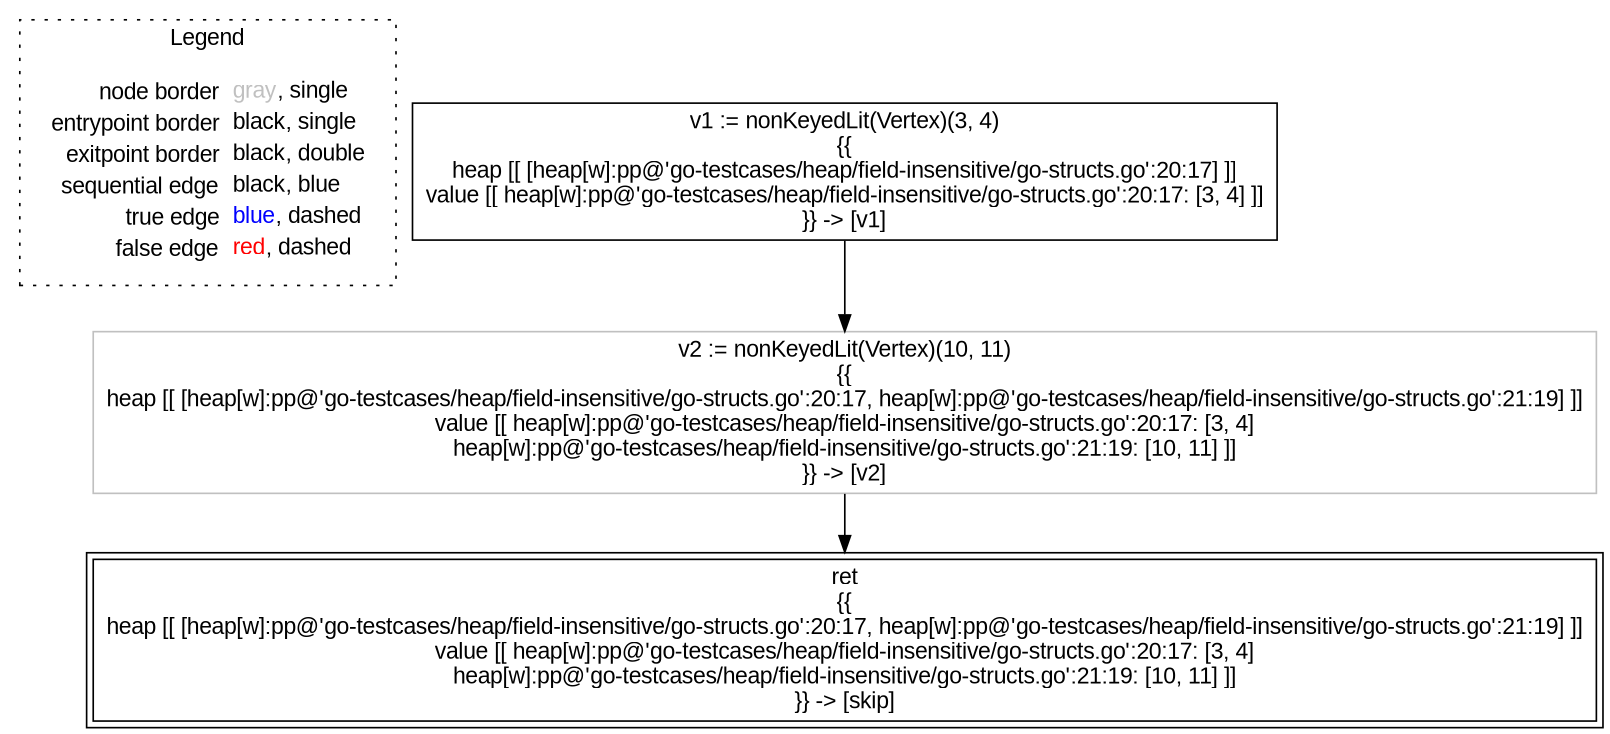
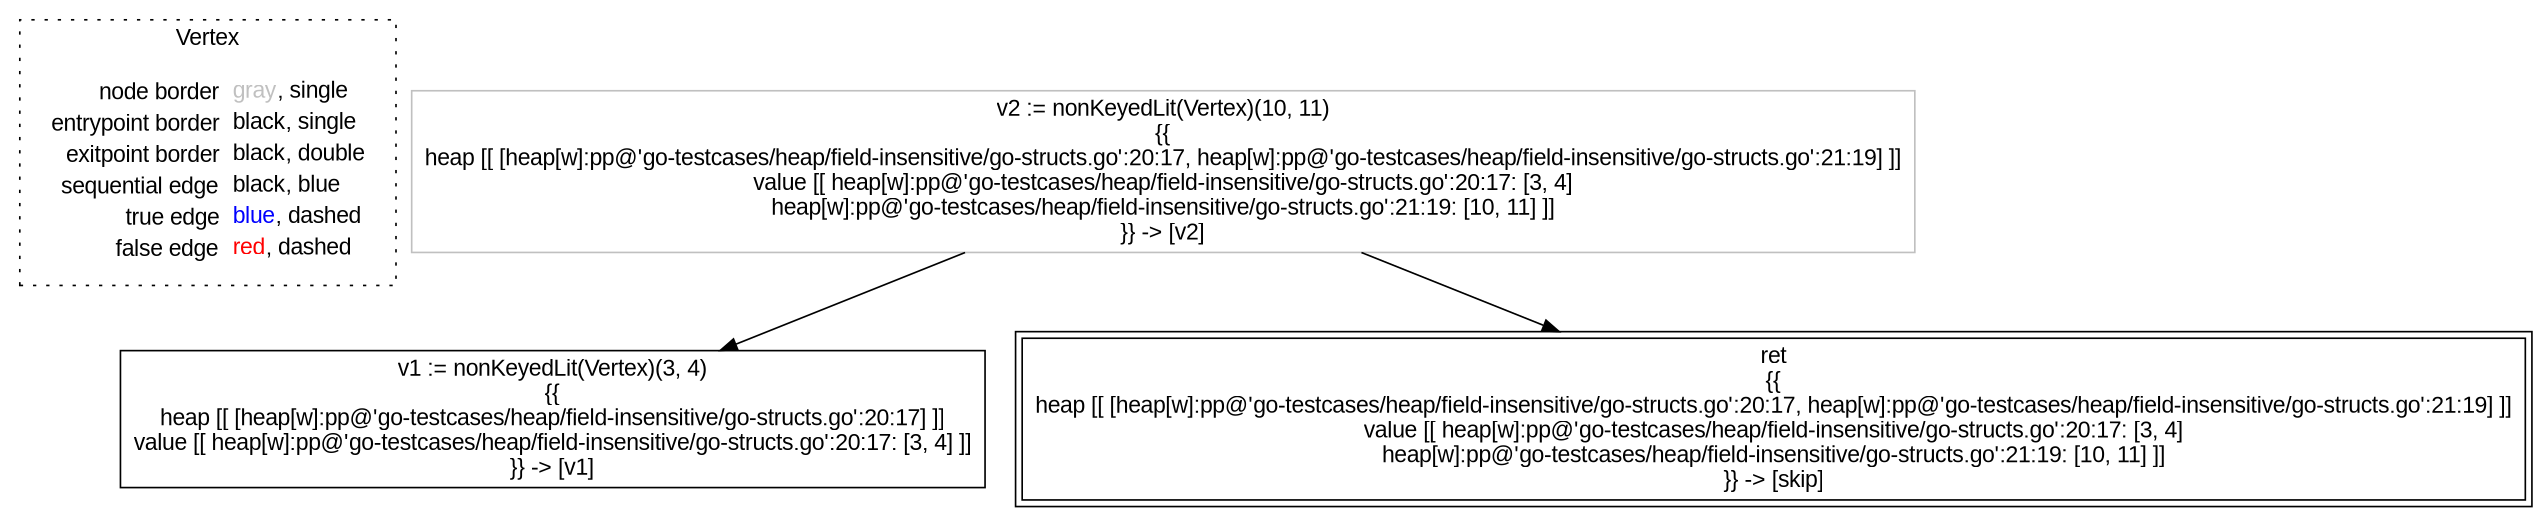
(208, 39) -> (208, 39)
(845, 278) -> (851, 298)
